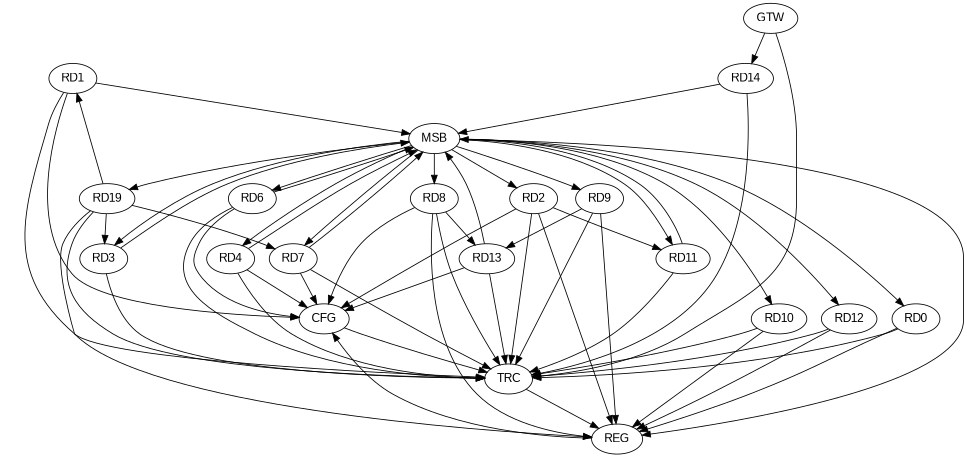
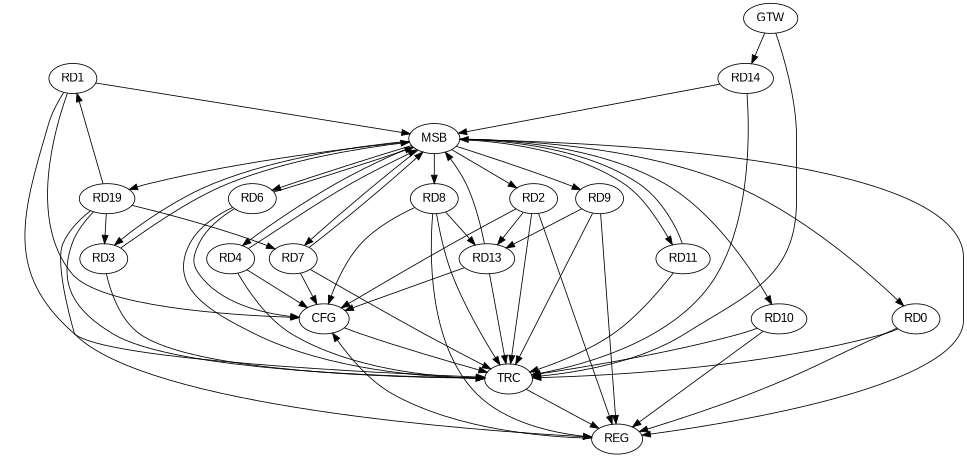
(608, 229) -> (513, 225)
(849, 319) -> none
